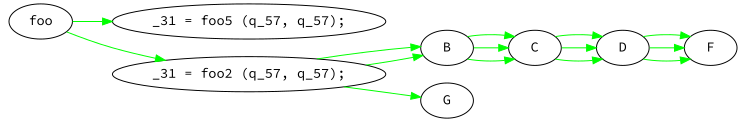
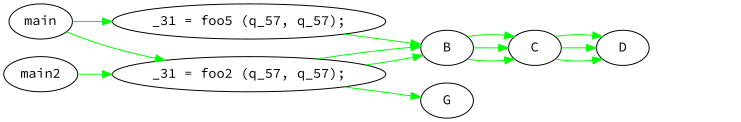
(41, 21) -> (41, 21)
none -> (378, 39)
(711, 48) -> none
none -> (41, 74)
